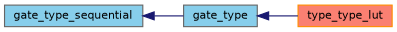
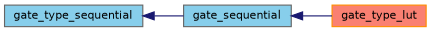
(220, 16) -> (237, 16)
(345, 16) -> (379, 16)
